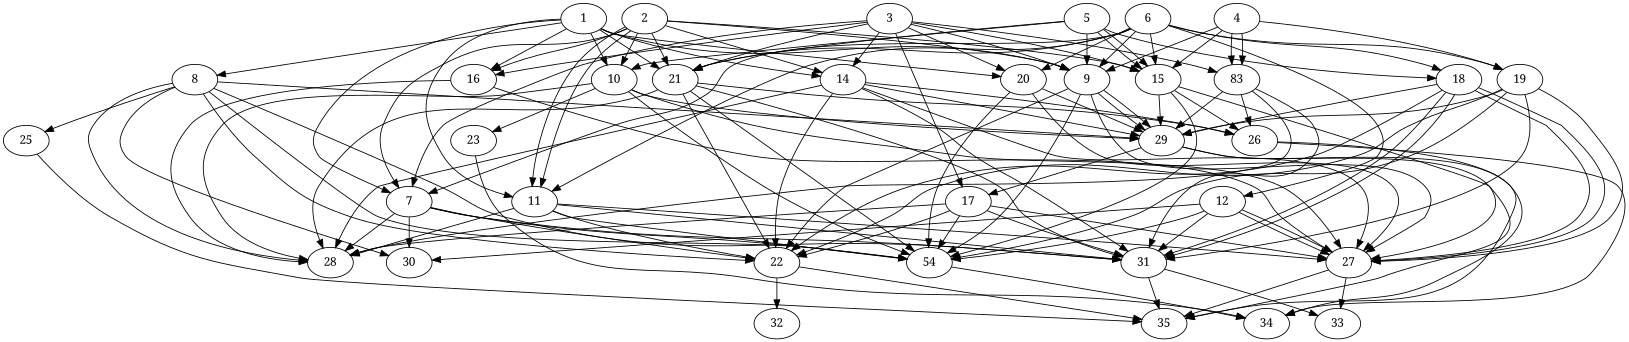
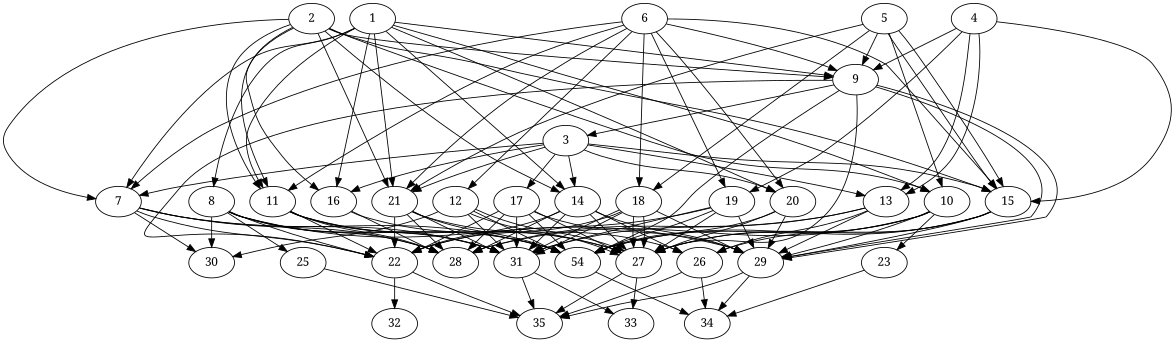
(968, 38) -> (727, 107)
(1237, 80) -> (886, 202)
(1062, 172) -> (634, 232)
